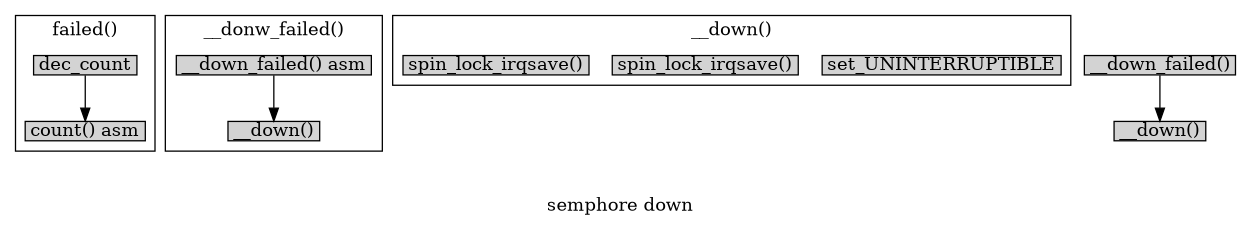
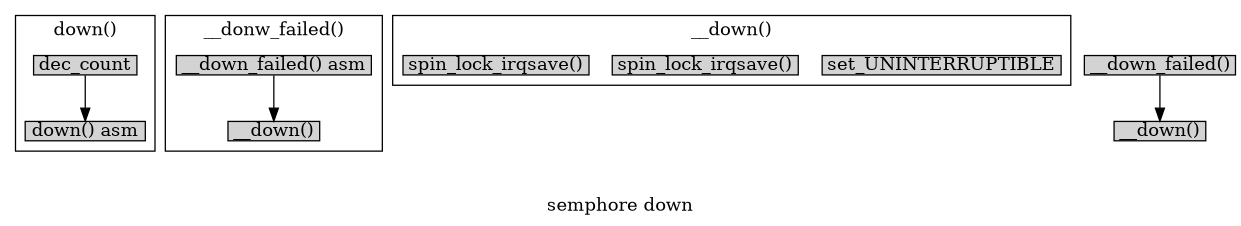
(85, 30) -> (85, 30)
(85, 131) -> (85, 131)
